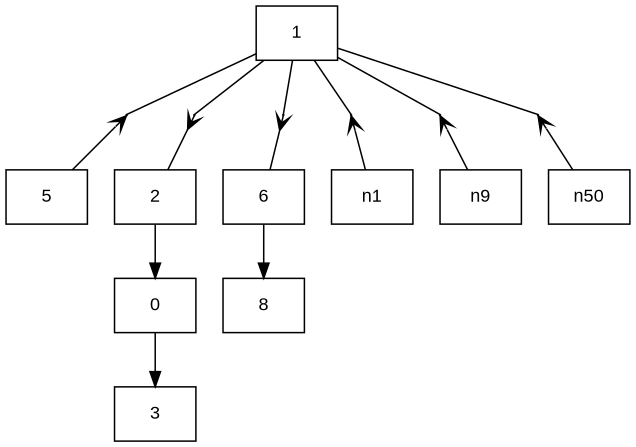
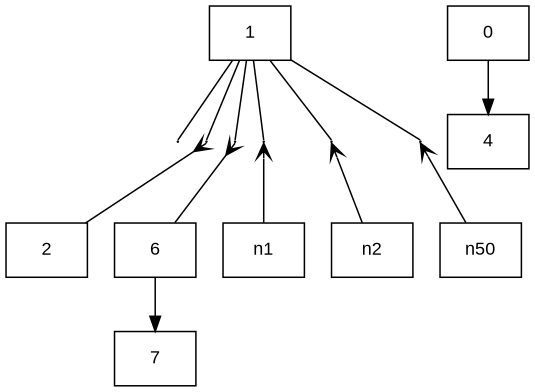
(47, 197) -> none
(481, 197) -> (372, 250)
(155, 244) -> none
(264, 305) -> (155, 359)
(155, 414) -> (488, 142)
